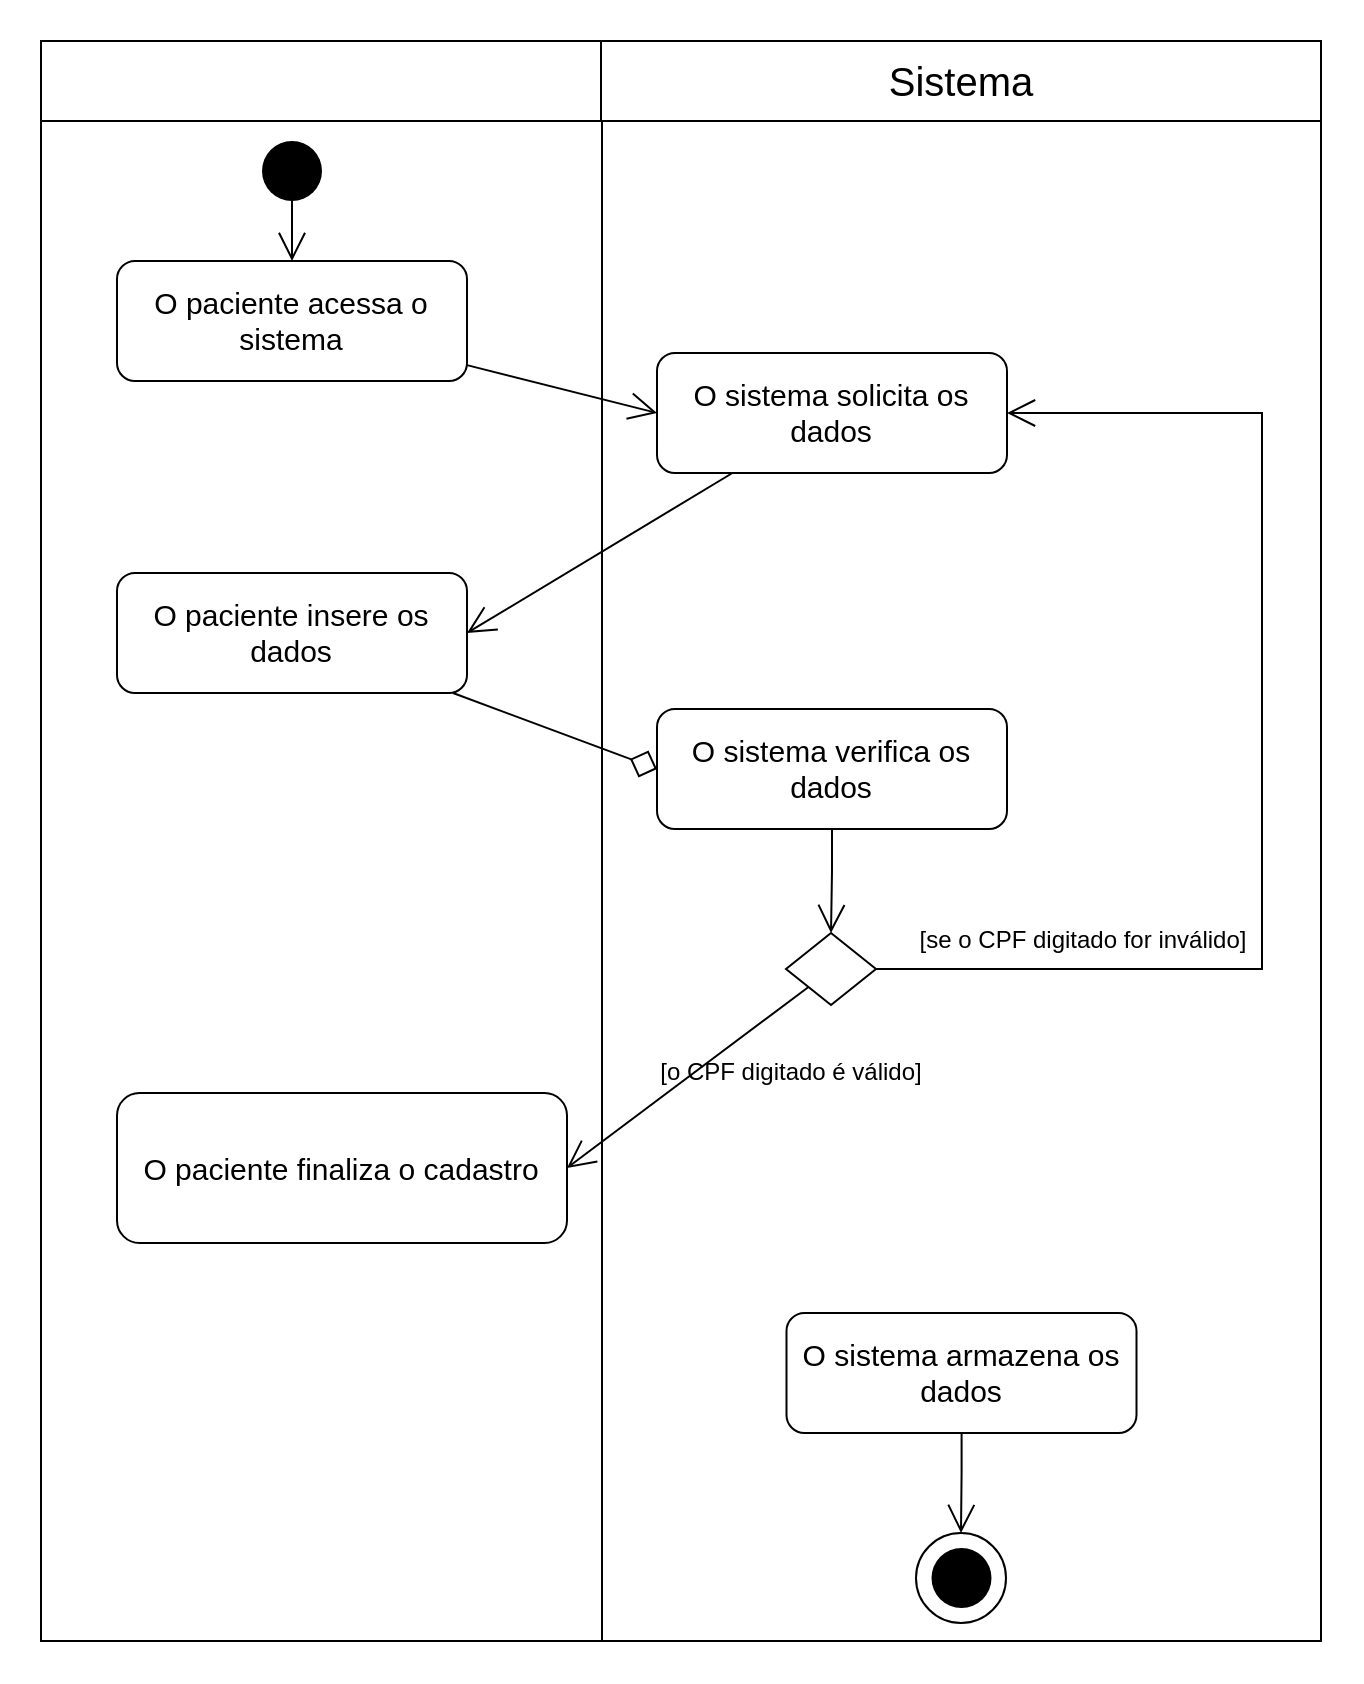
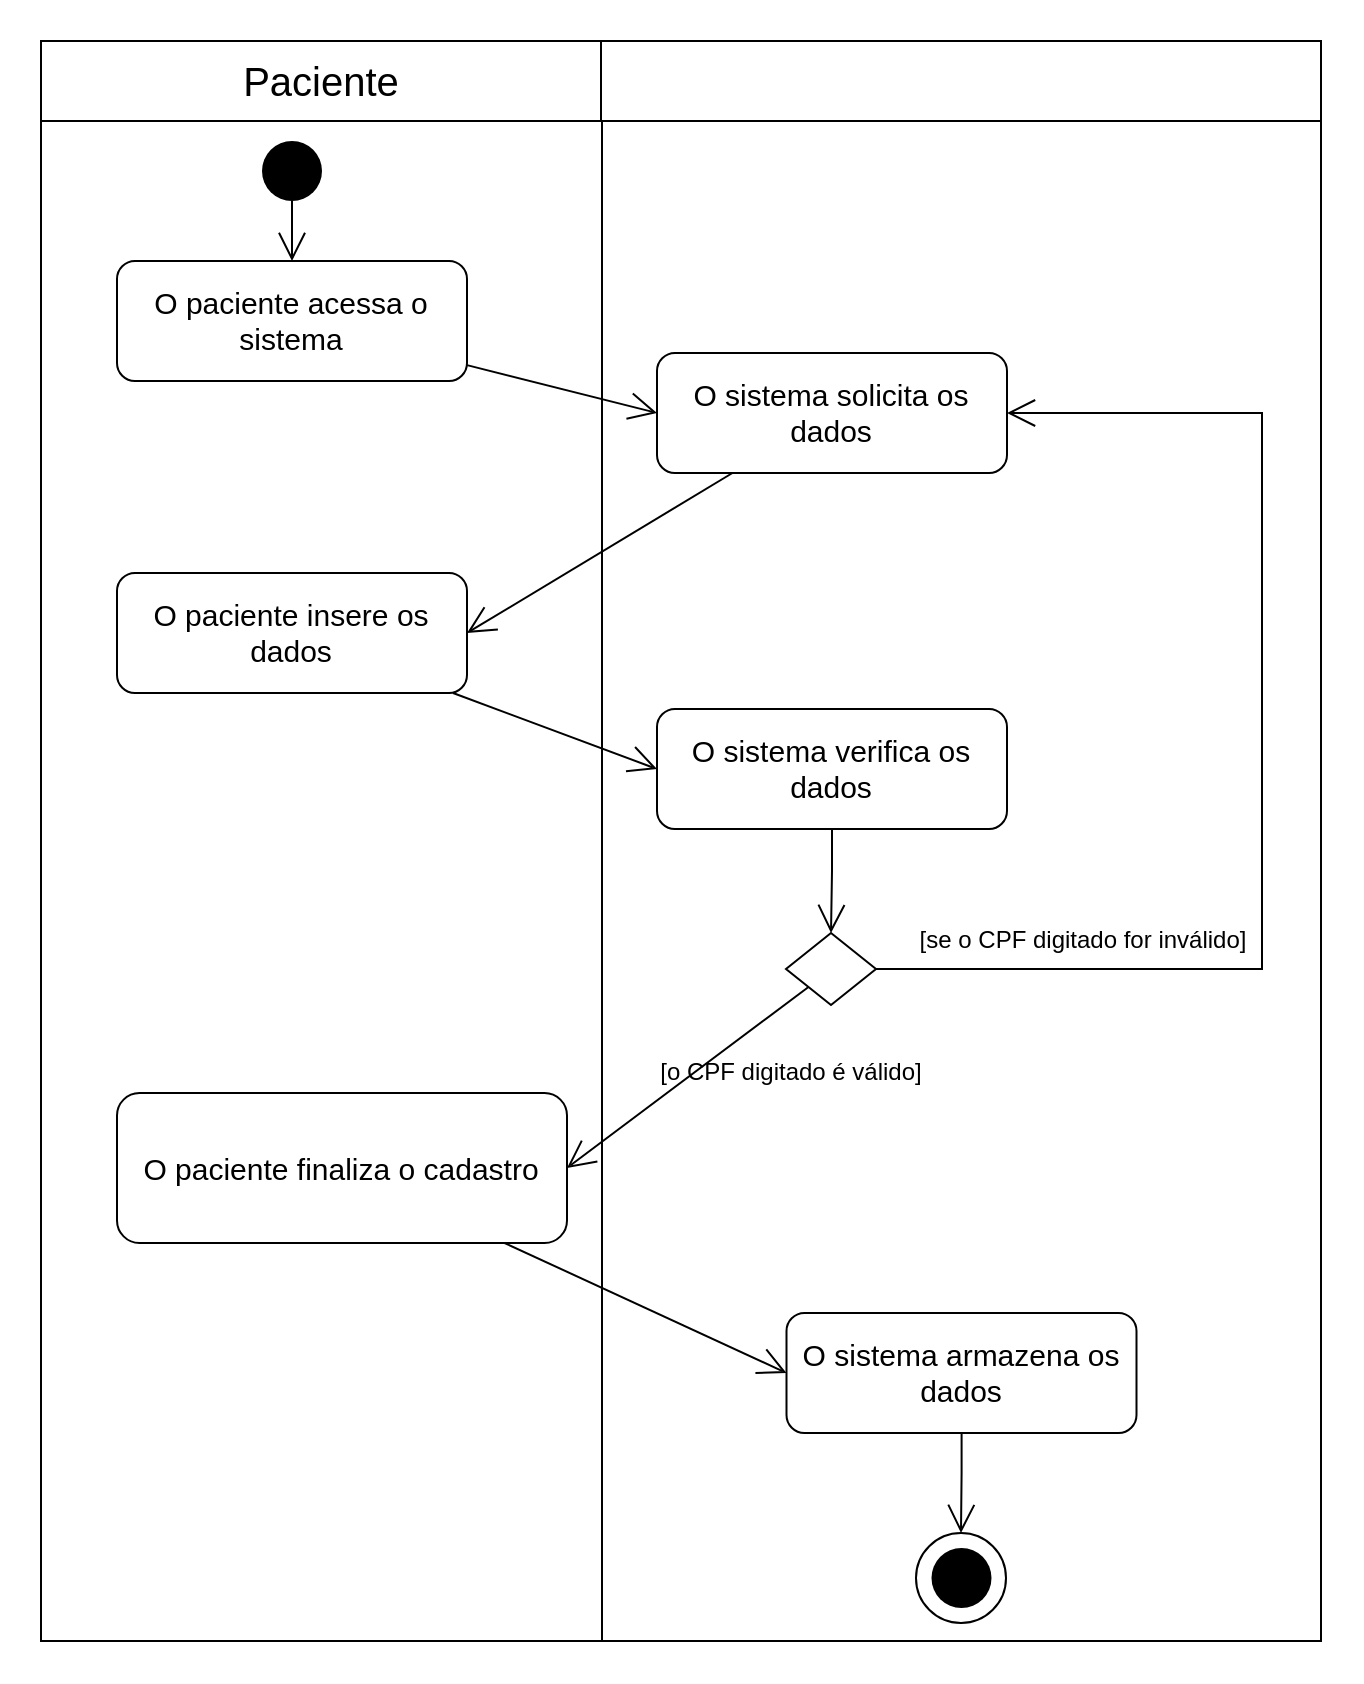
none -> (321, 81)
(961, 81) -> none
(630, 759) -> (641, 763)
none -> (643, 1307)
